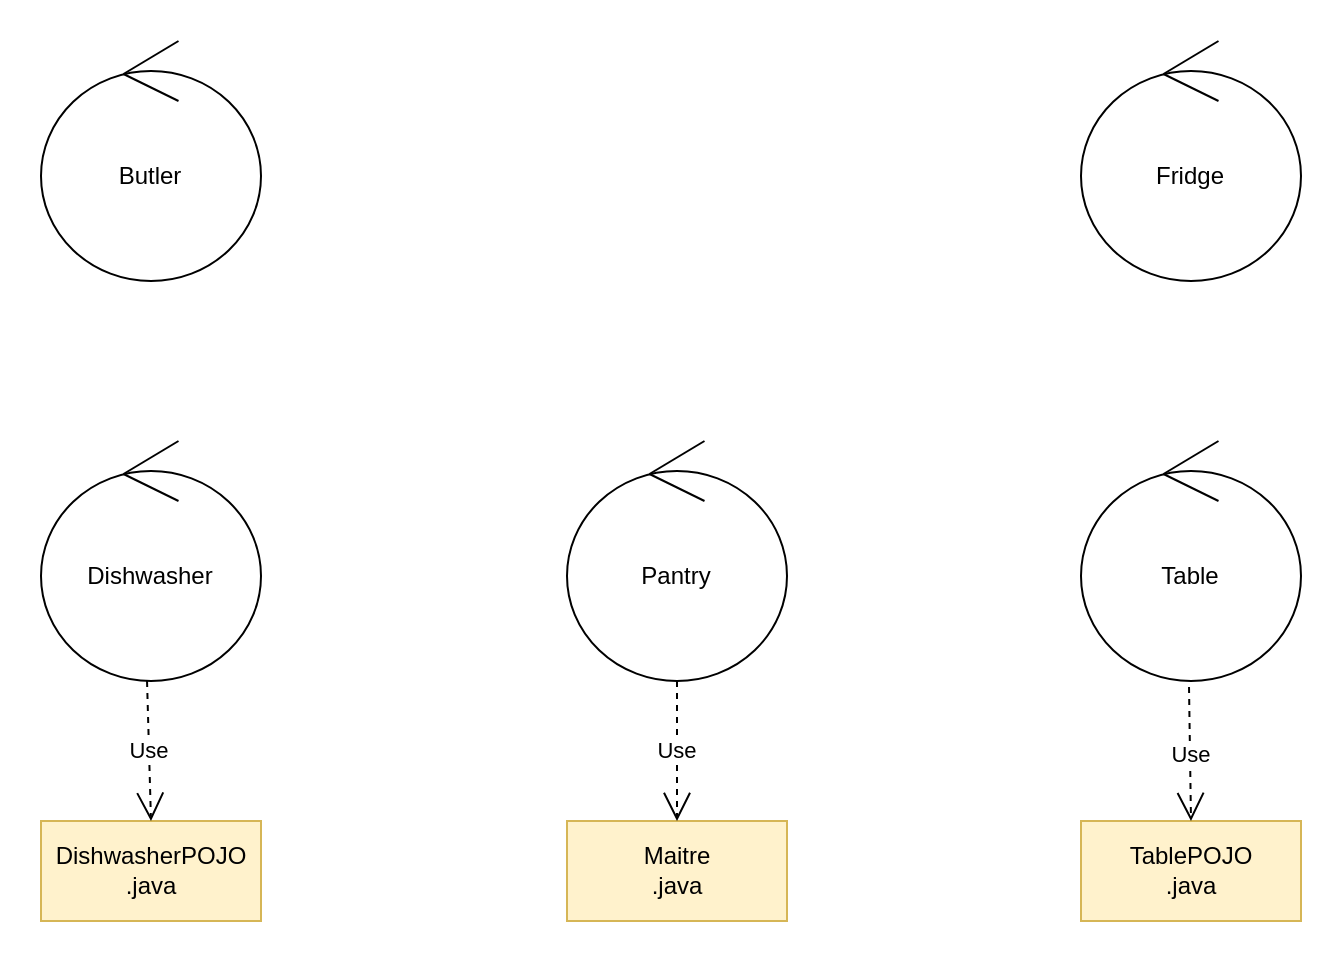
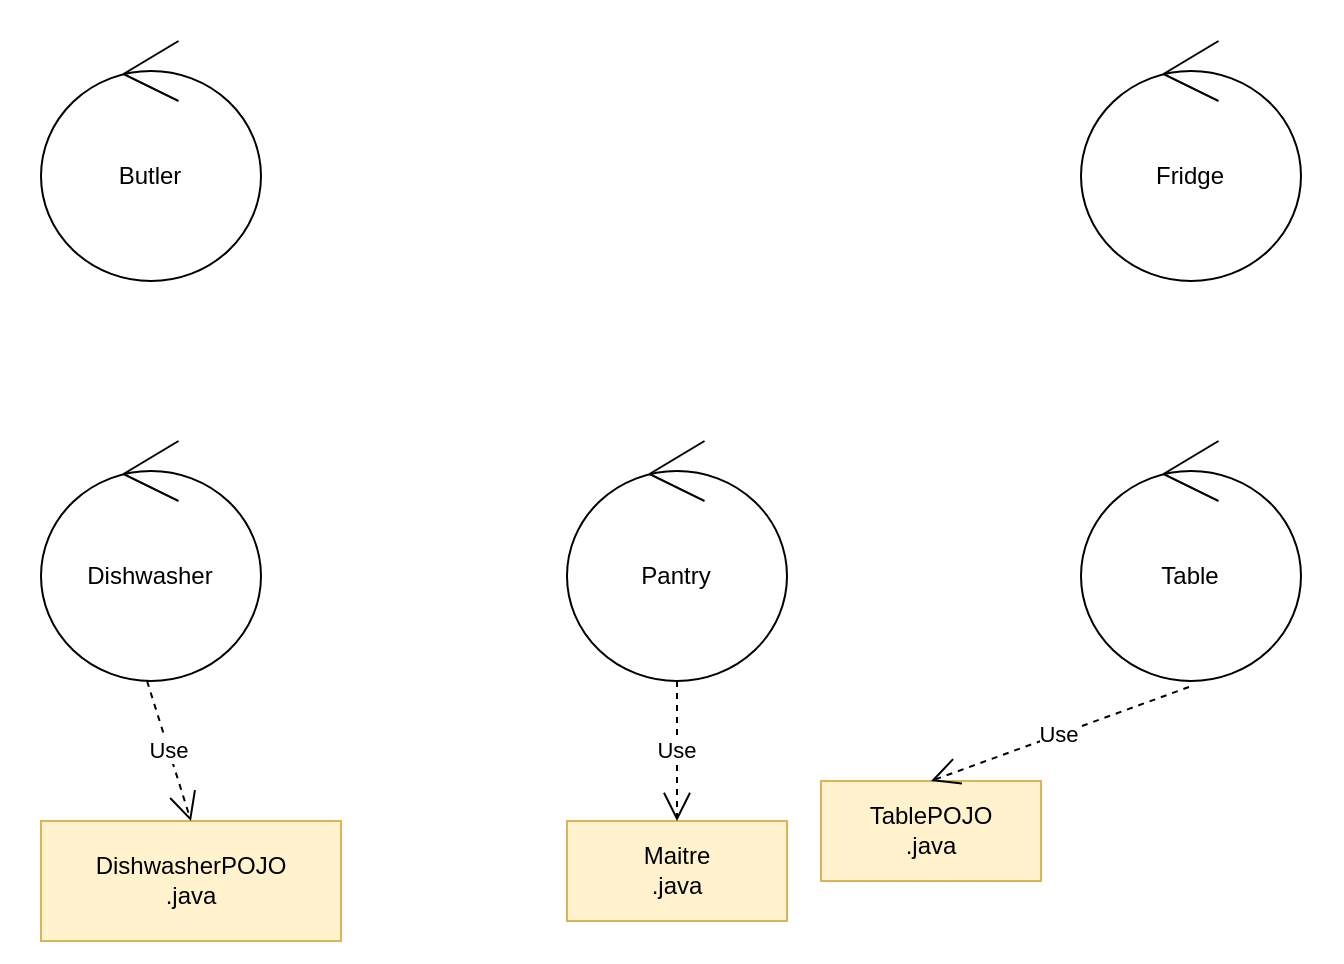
(151, 871) -> (191, 881)
(1191, 871) -> (931, 831)
